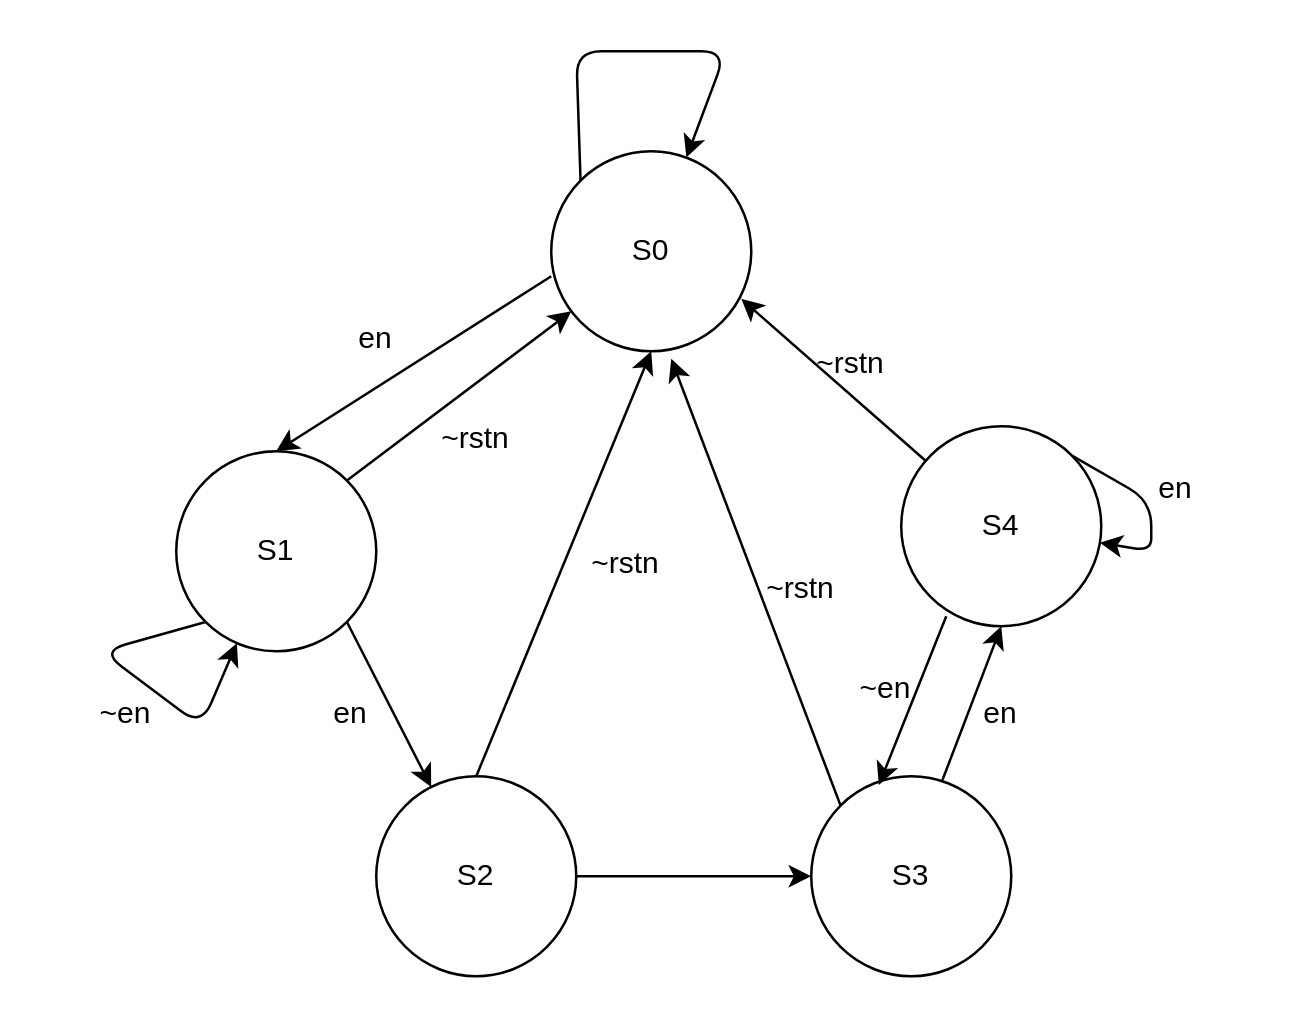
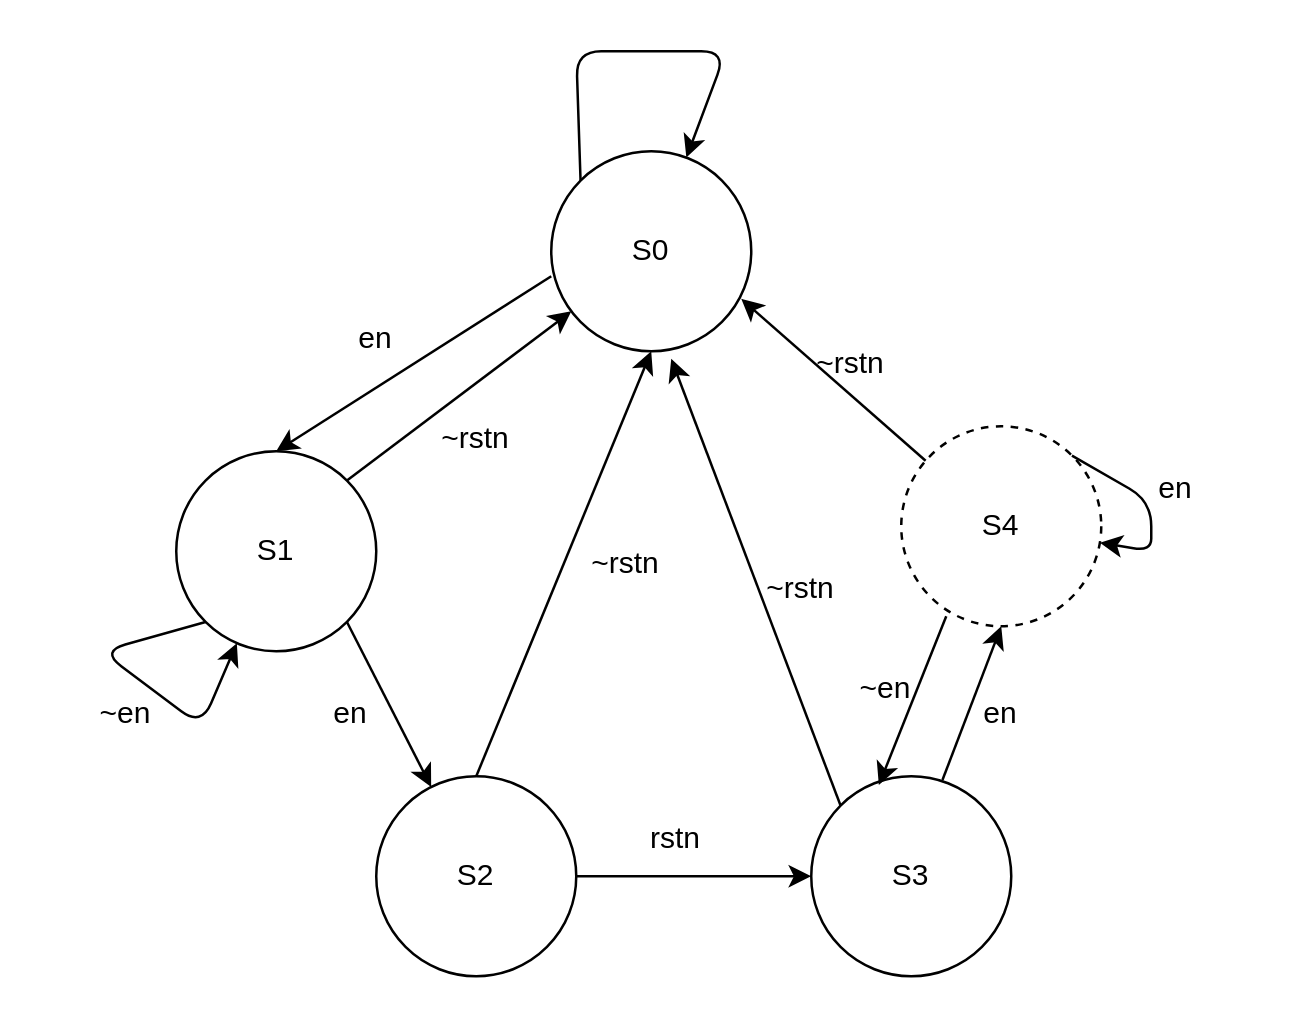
(1001, 526) -> (1001, 526)
none -> (676, 839)
